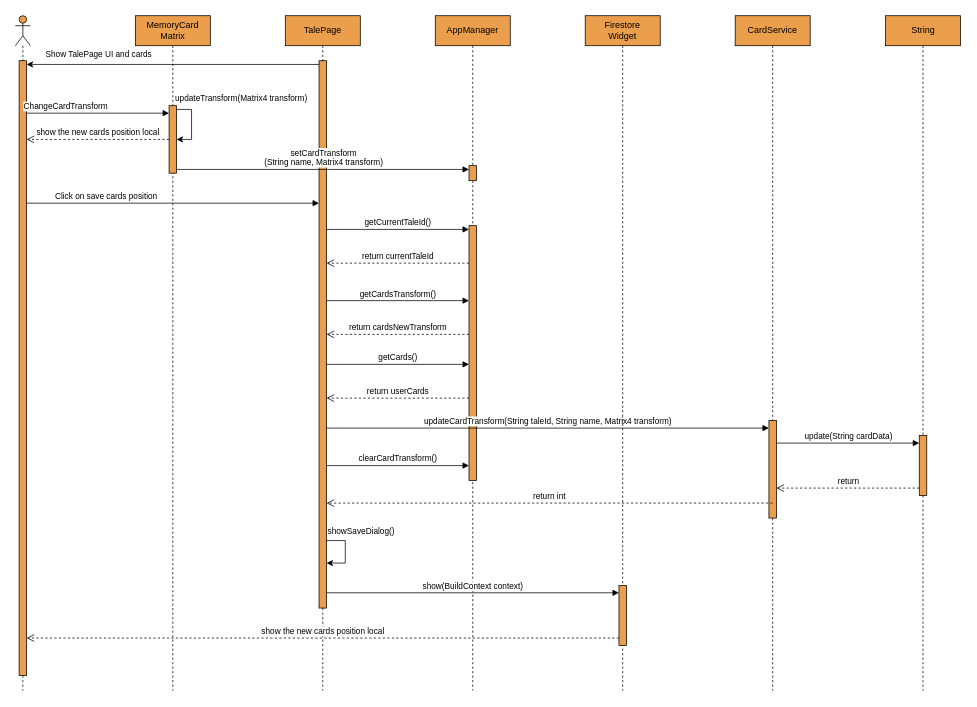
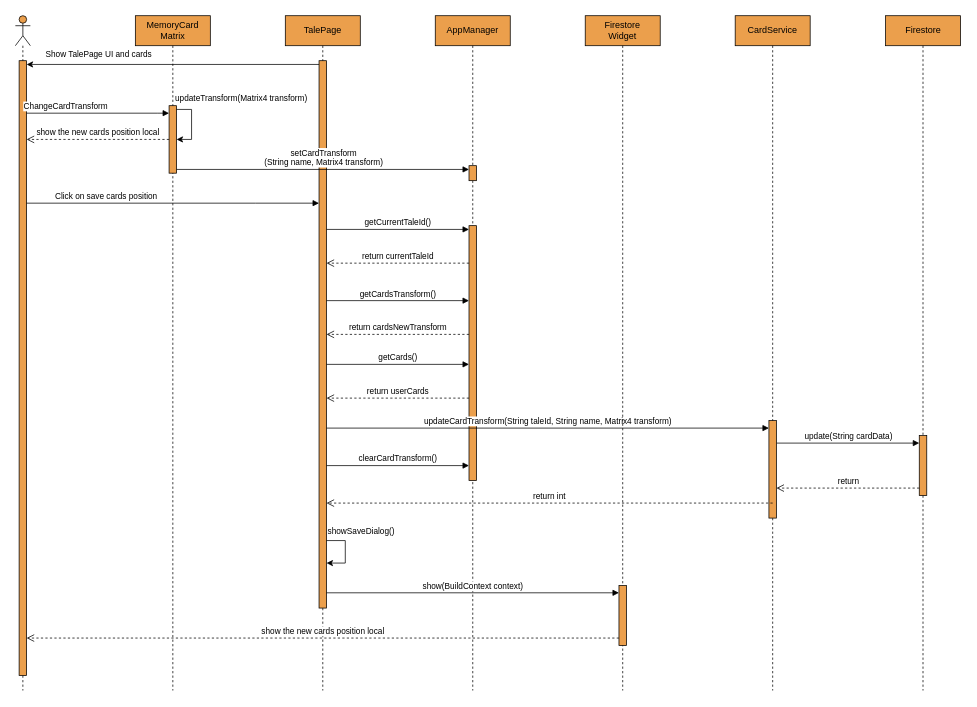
(924, 30) -> (924, 30)
